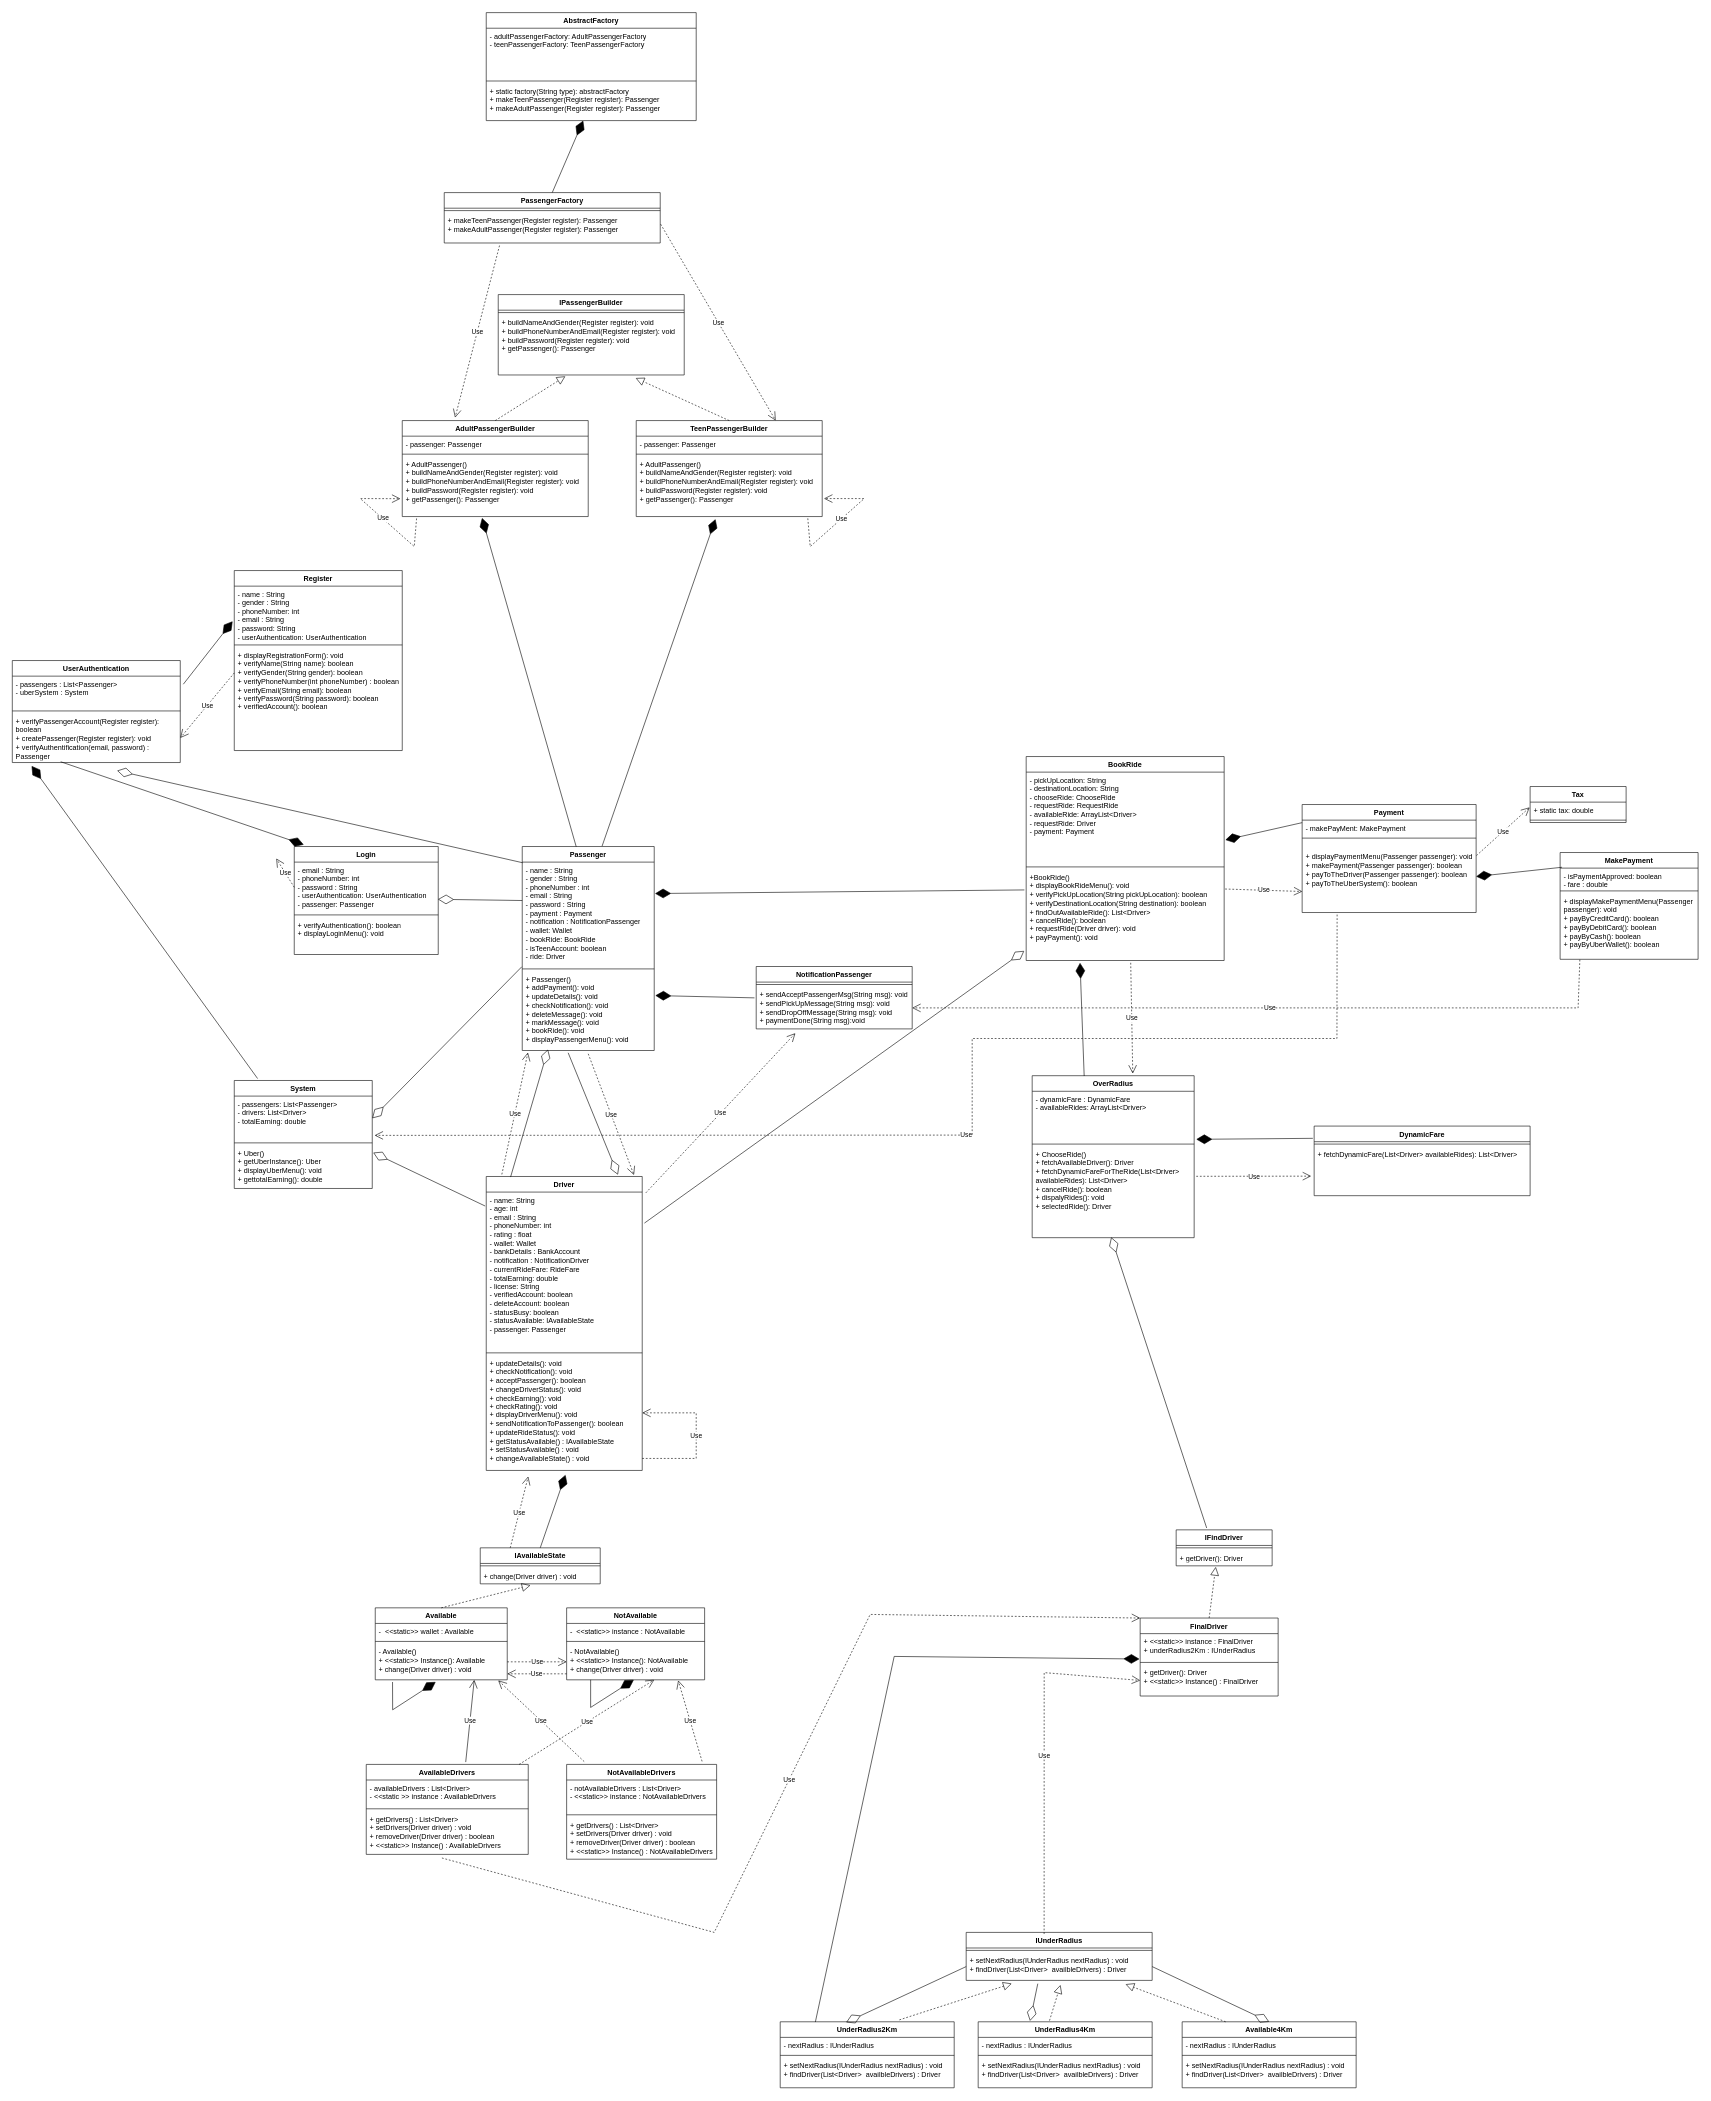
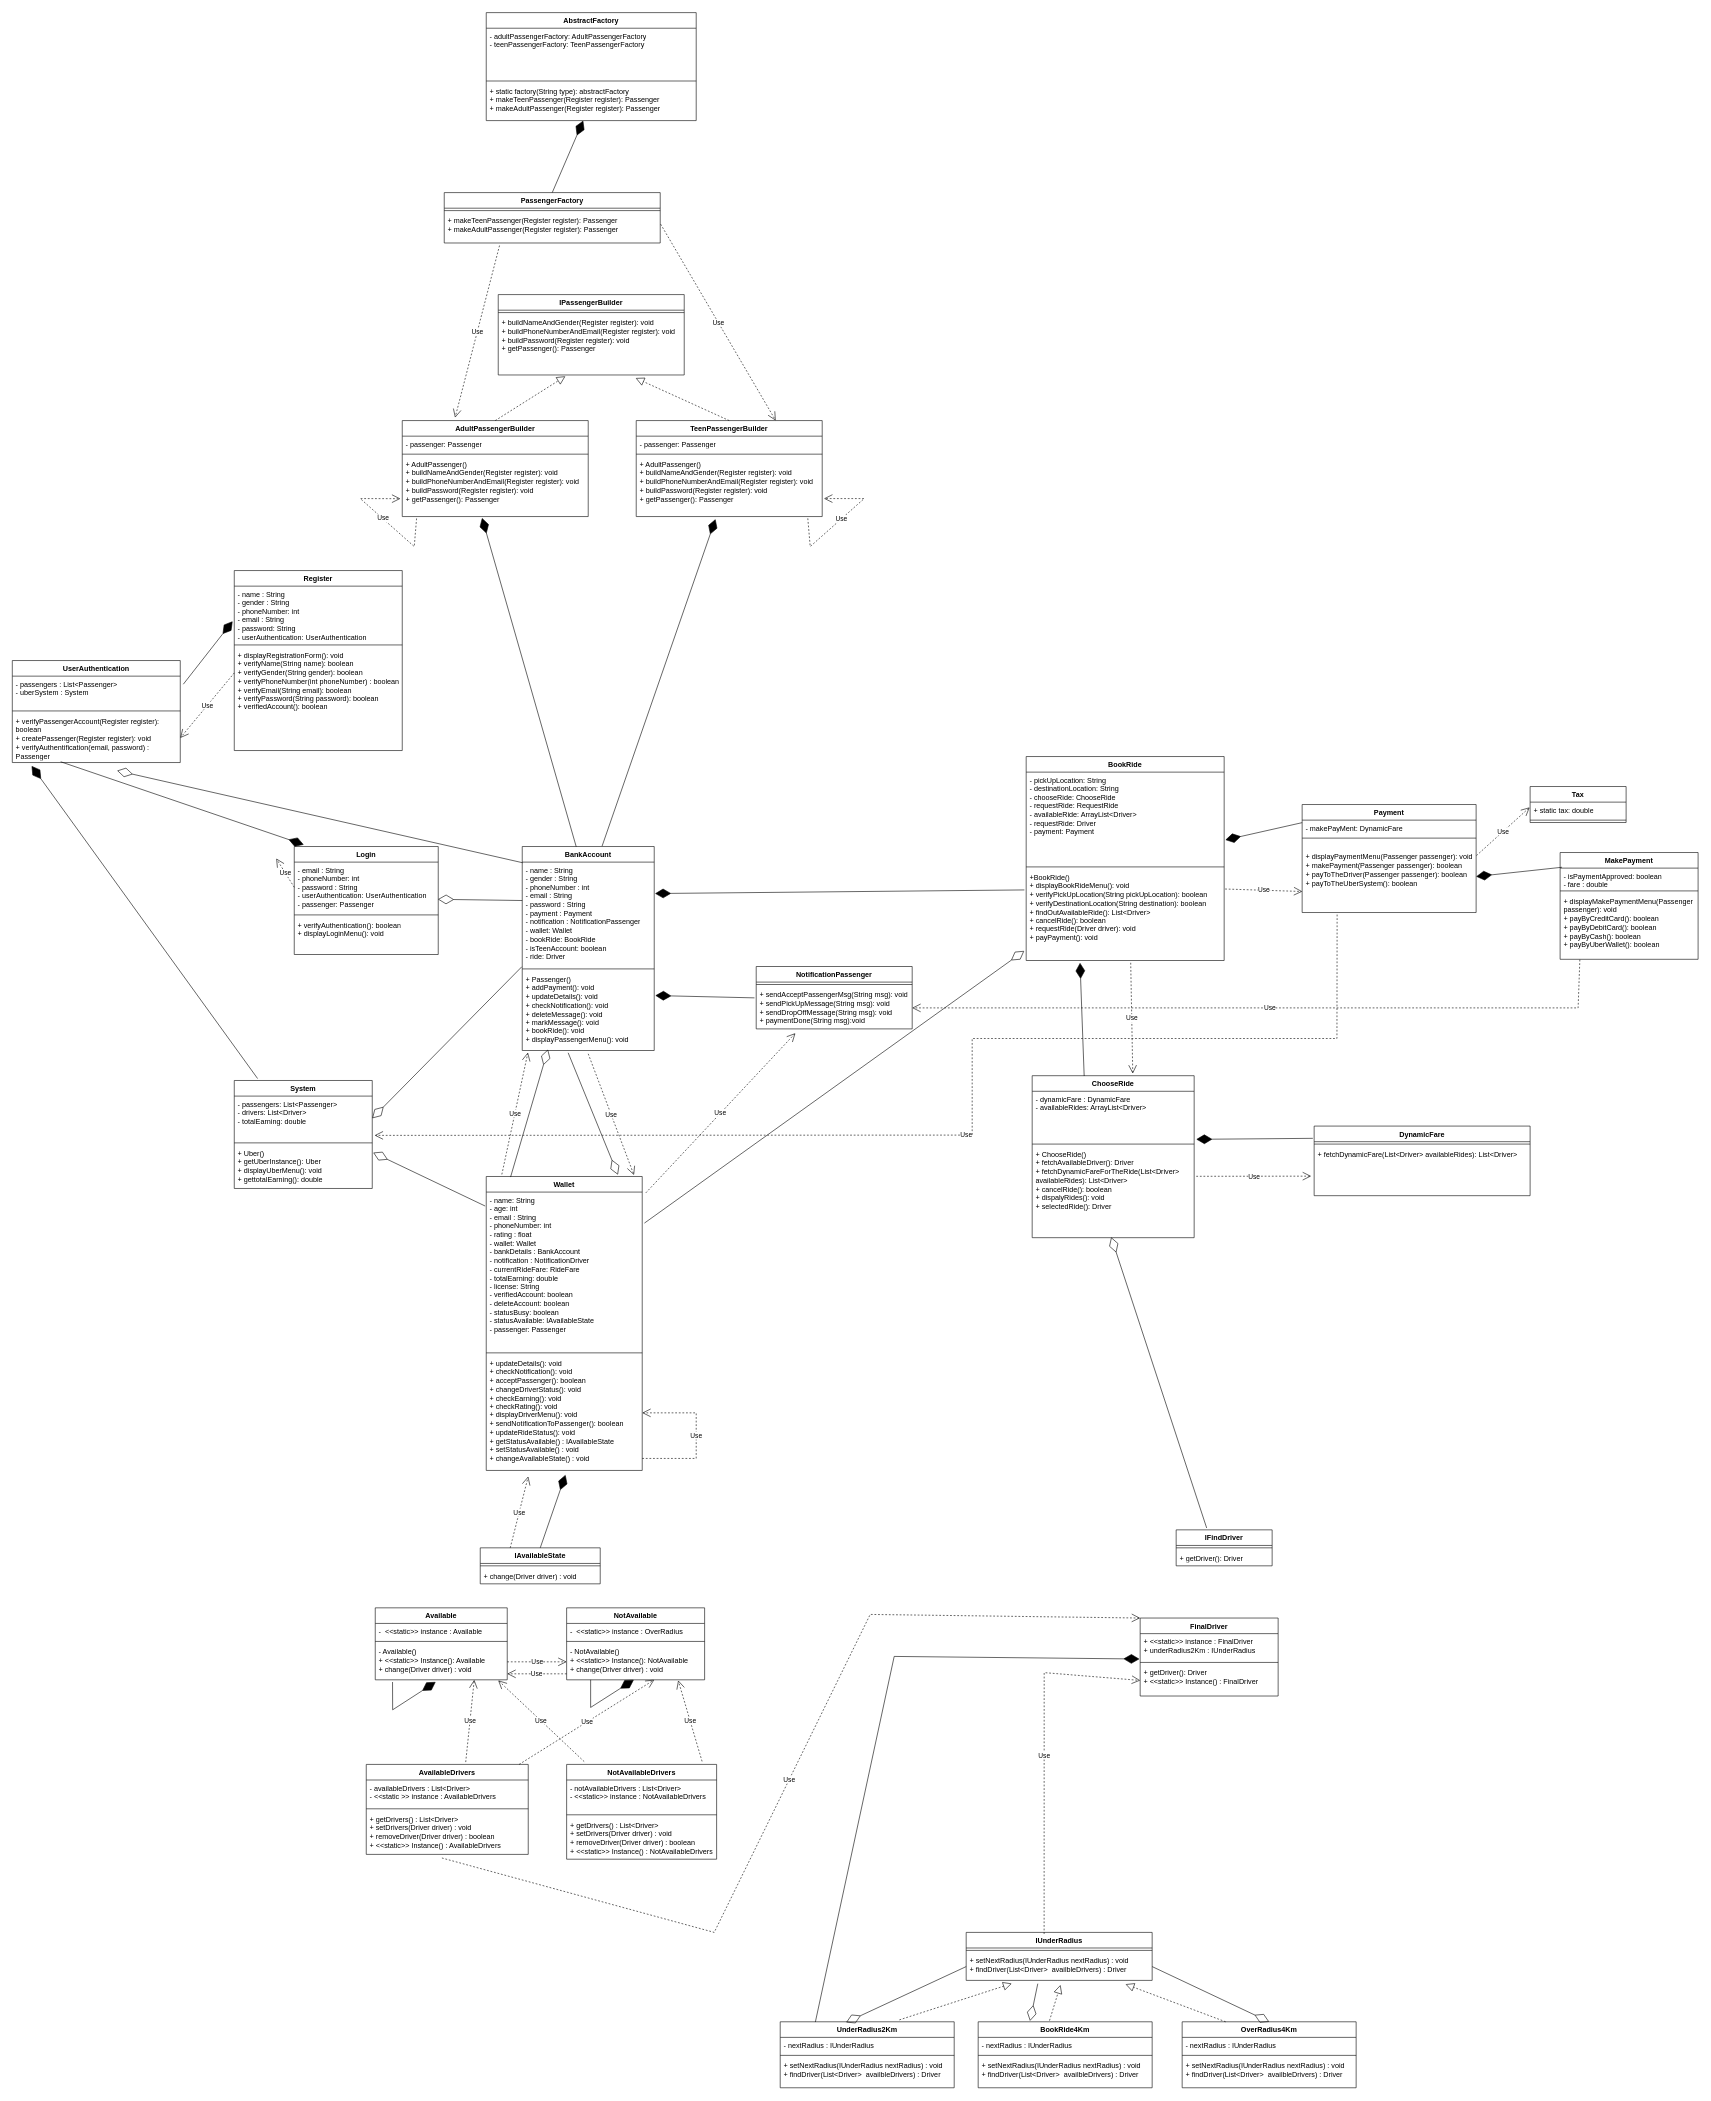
(1356, 828) -> (1355, 828)
(588, 855) -> (588, 855)
(1113, 1084) -> (1113, 1084)
(564, 1185) -> (564, 1185)
(1212, 1597) -> none
(481, 1598) -> none
(433, 1632) -> (438, 1632)
(636, 1632) -> (633, 1632)
(470, 1724) -> (470, 1724)
(1065, 2030) -> (1065, 2030)
(1269, 2030) -> (1269, 2030)
